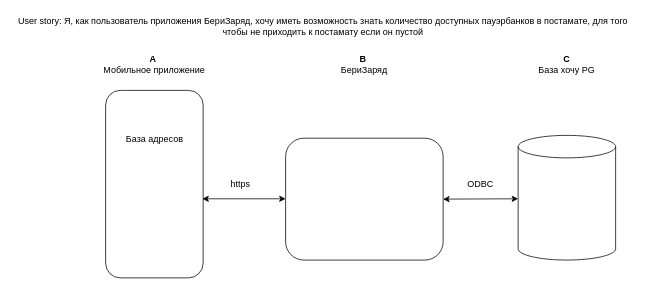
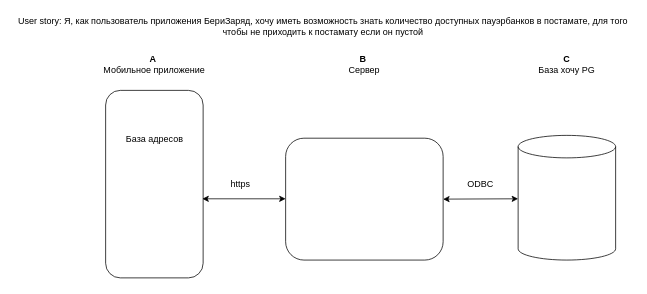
(364, 64) -> (364, 64)
